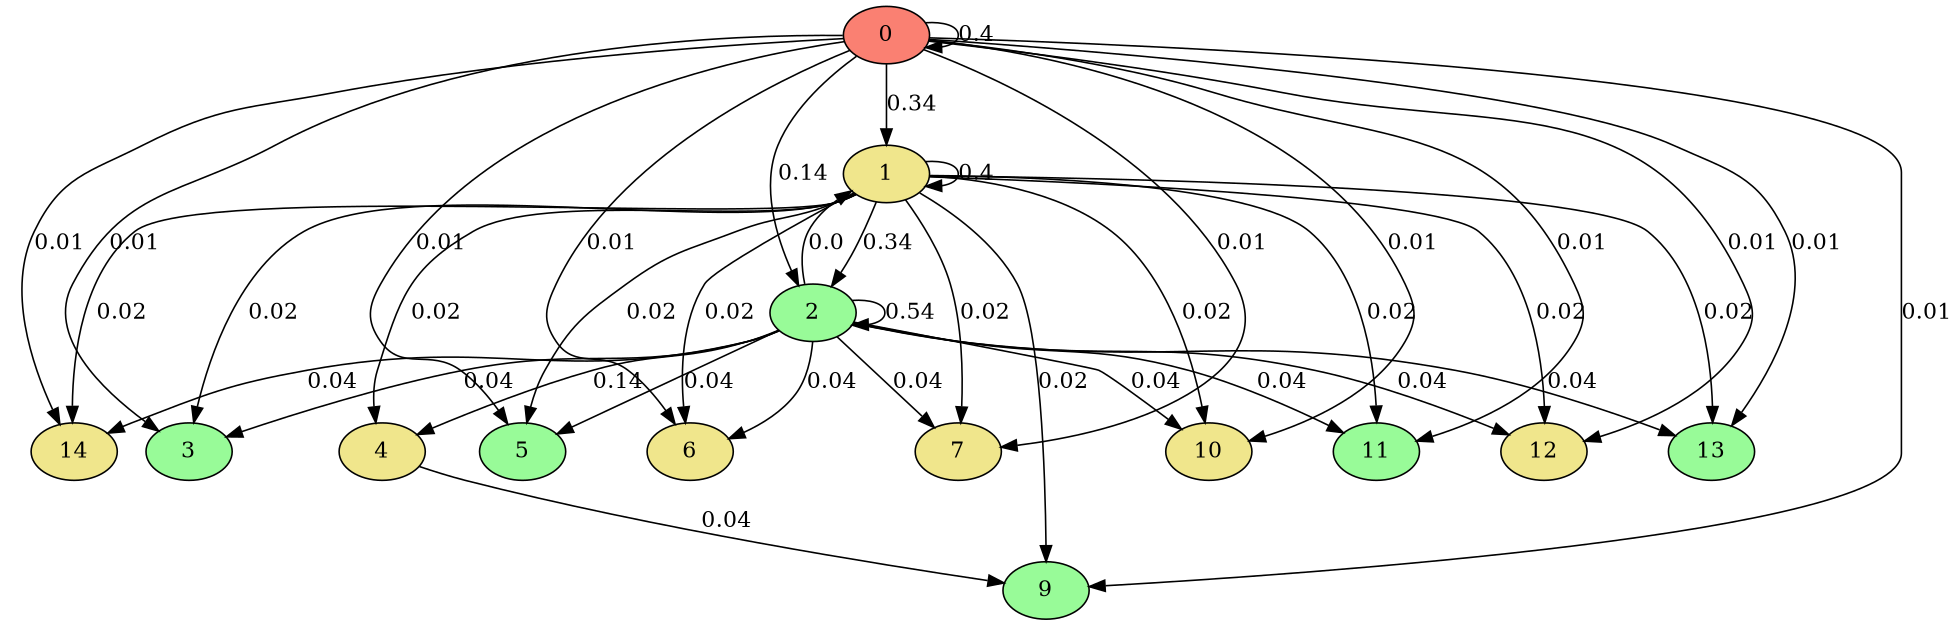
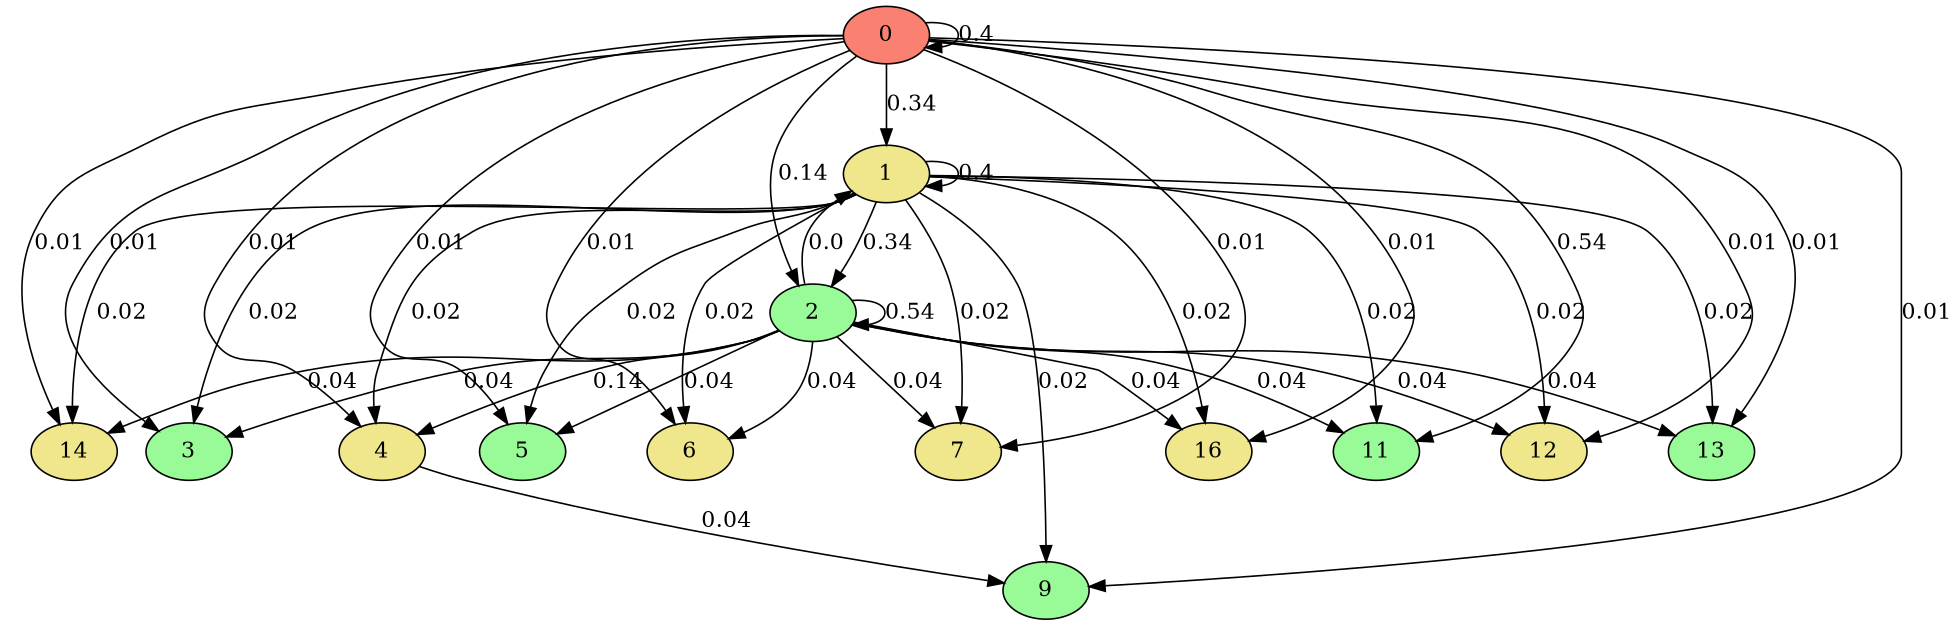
none -> (394, 126)
(1582, 243) -> (1582, 243)
(1209, 452) -> (1209, 452)
